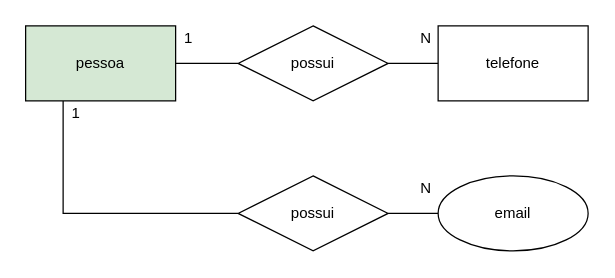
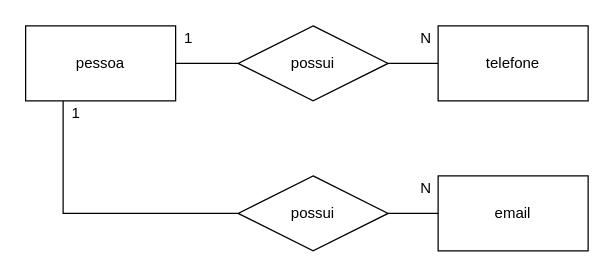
(101, 63) -> (101, 63)
(513, 213) -> (513, 213)
